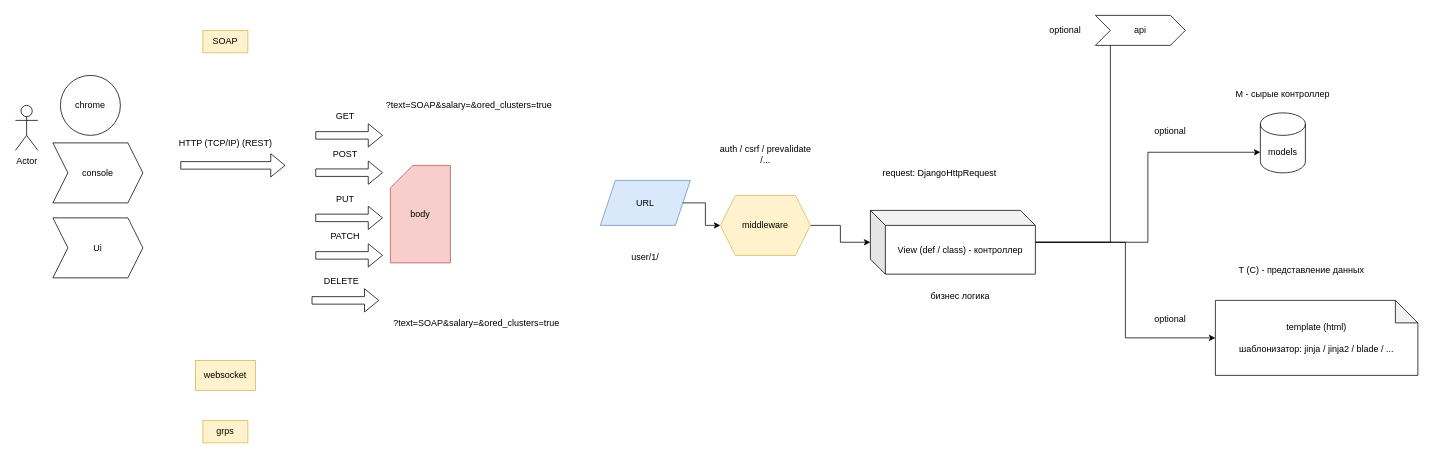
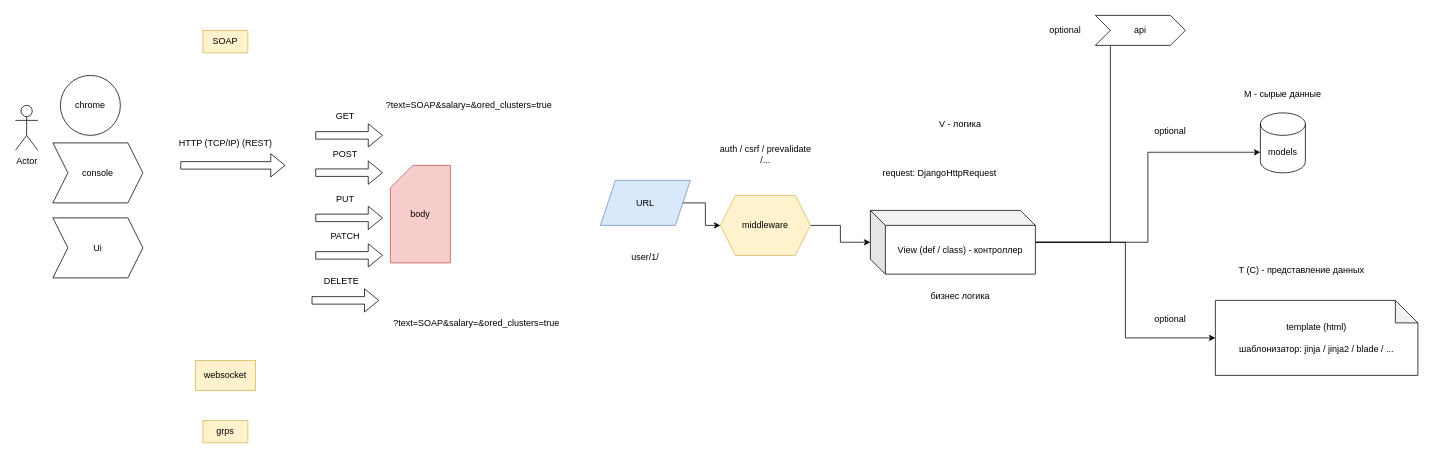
(1283, 94) -> (1283, 94)
none -> (960, 124)
